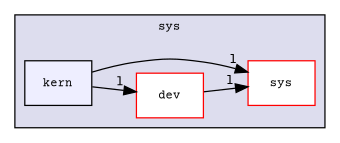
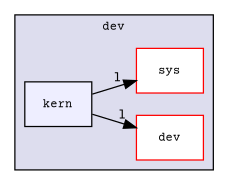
(170, 27) -> (114, 27)
(220, 90) -> none
